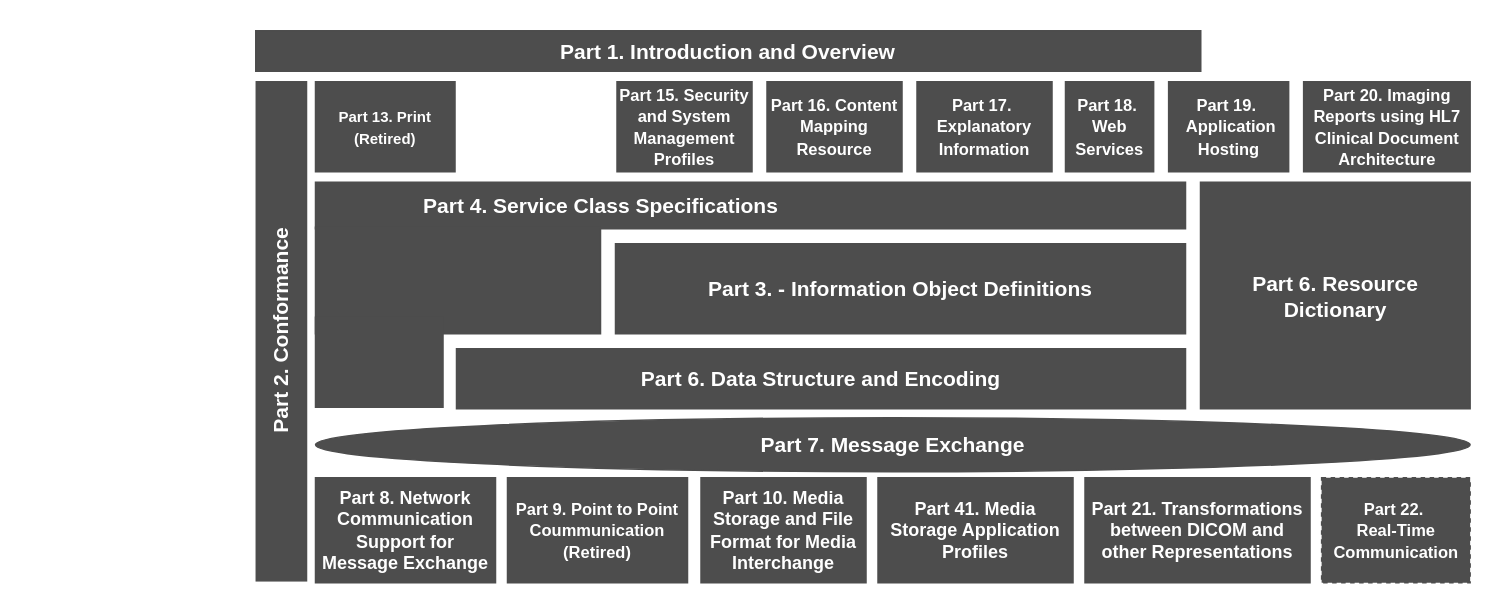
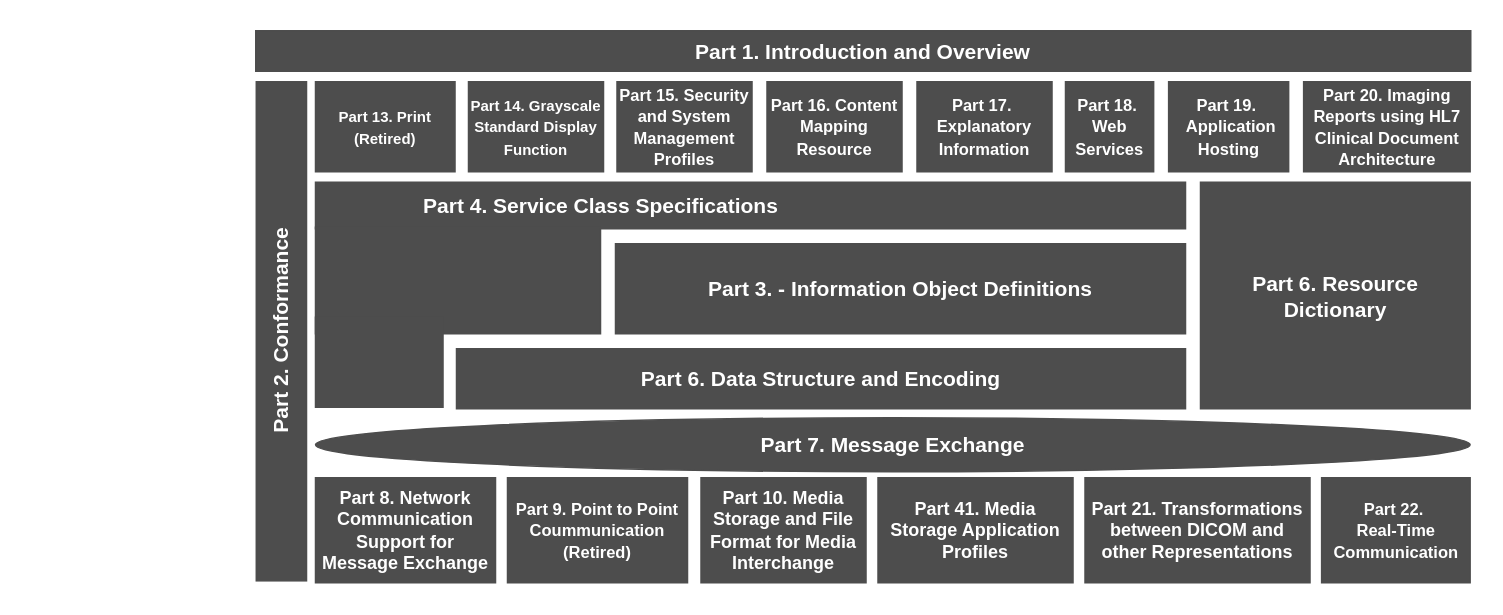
(728, 51) -> (863, 51)
none -> (536, 127)
(1396, 530) -> (1396, 530)
